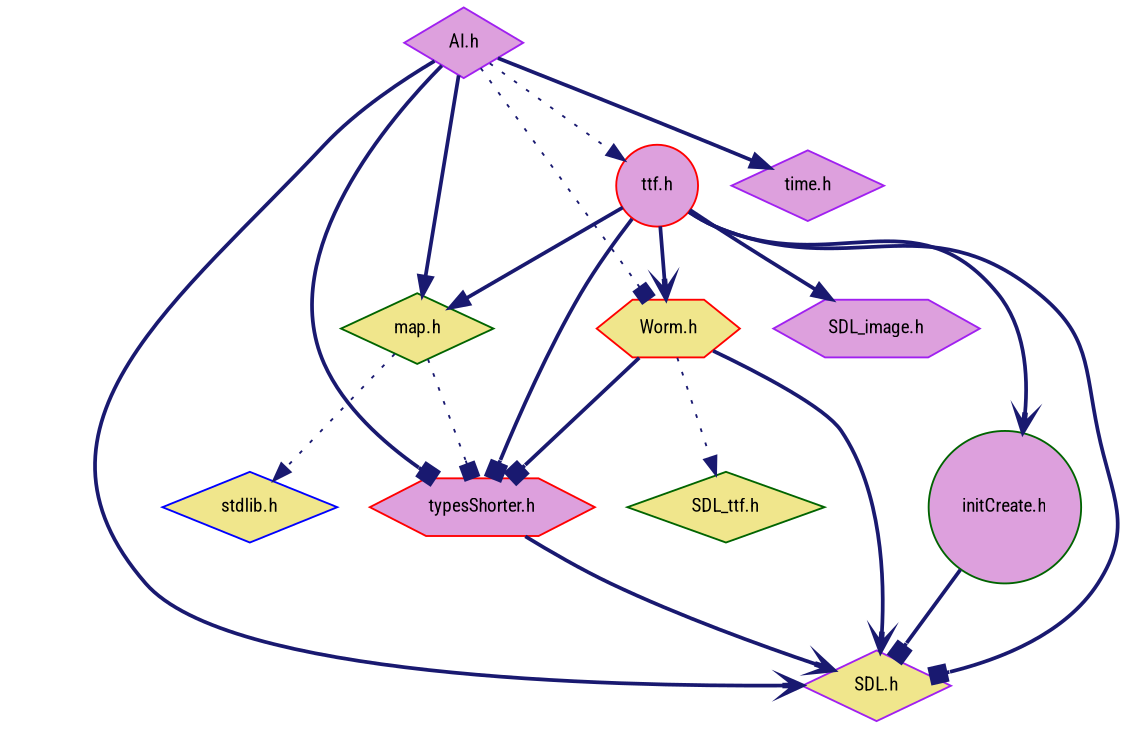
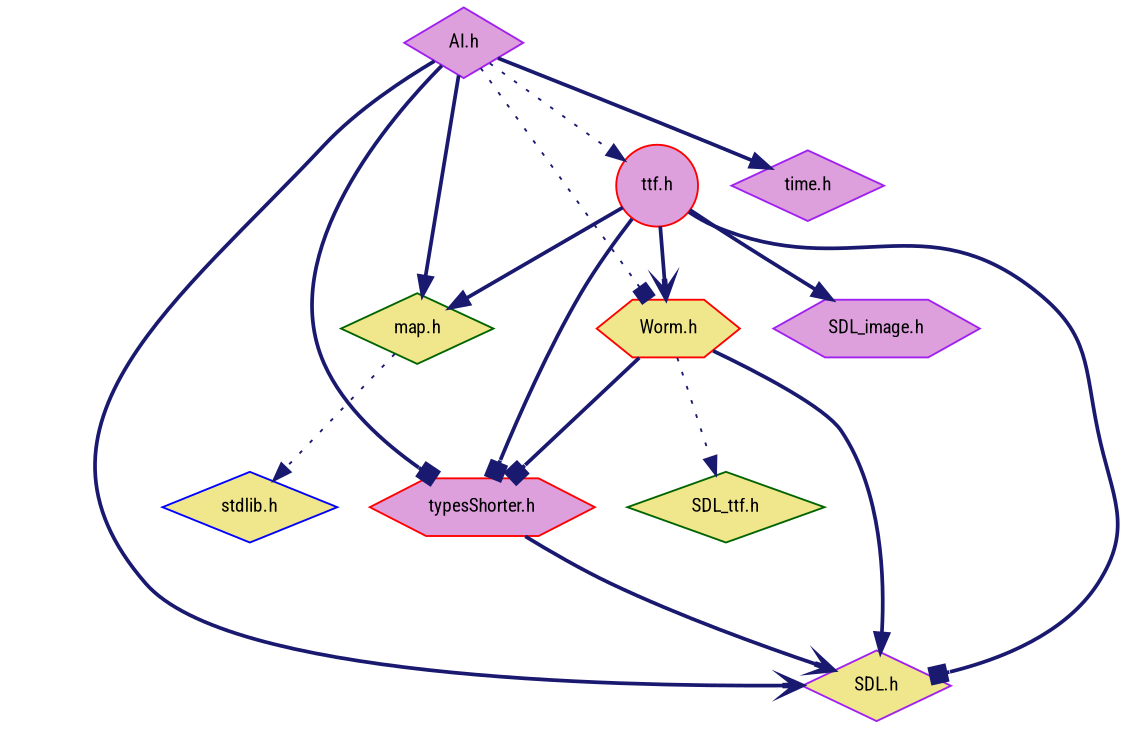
(447, 410) -> none
(855, 456) -> (855, 456)
(1005, 507) -> none
